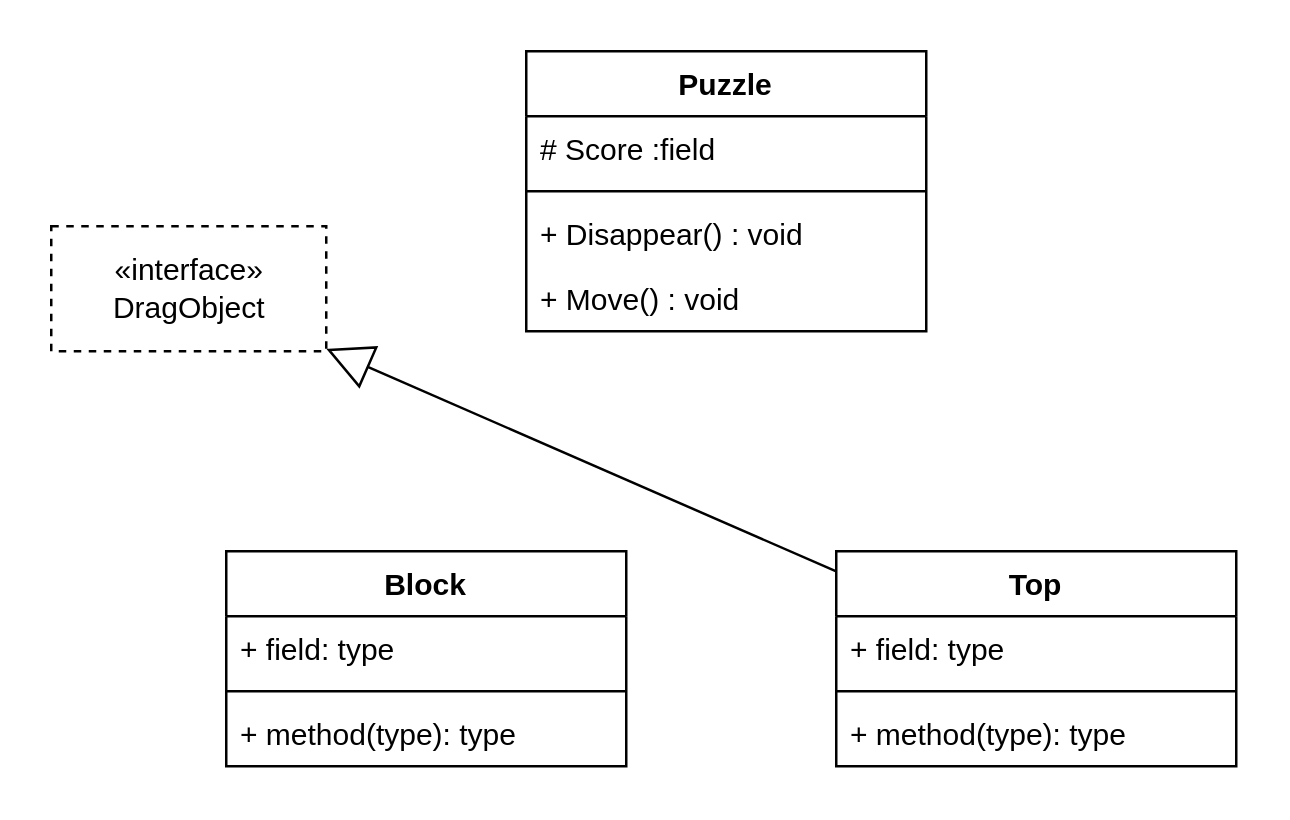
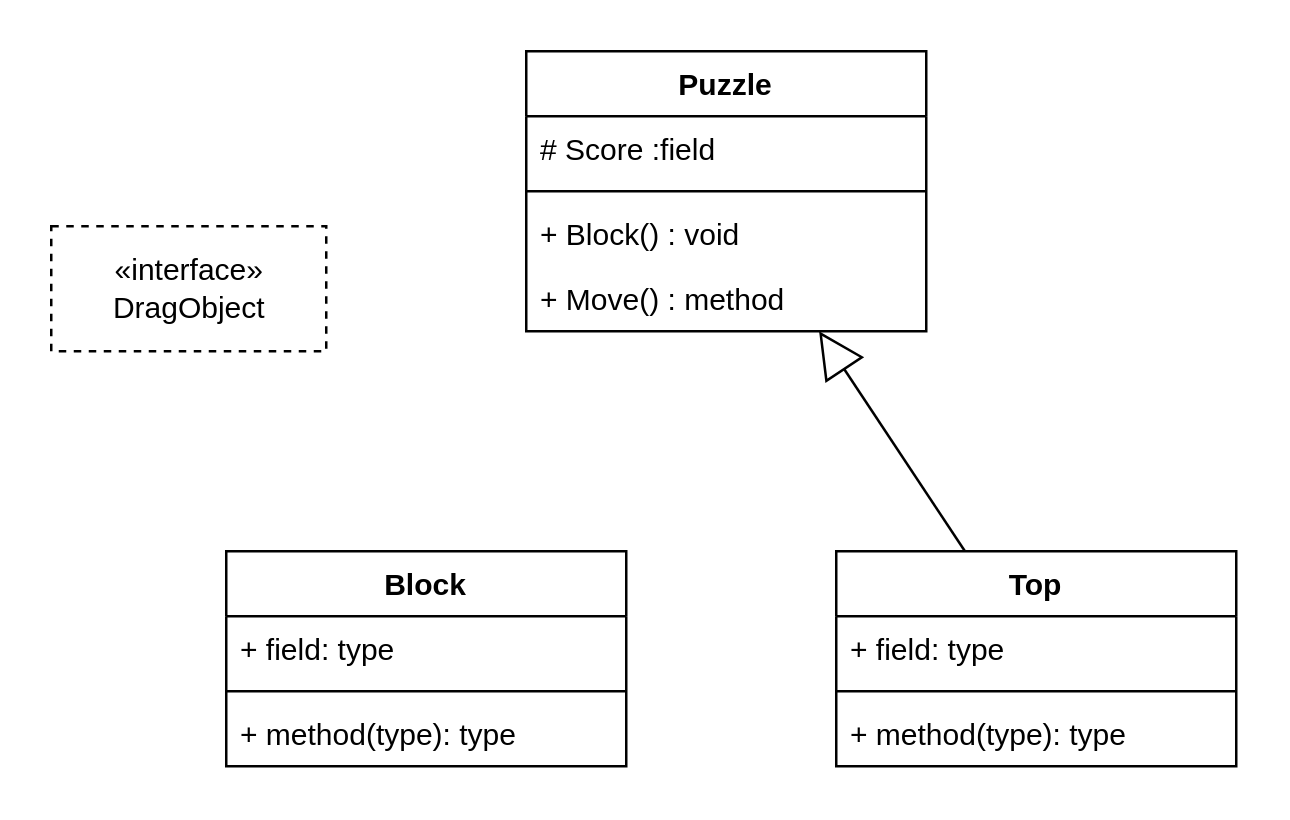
(685, 235) -> (651, 235)
(647, 300) -> (667, 300)
(602, 469) -> (905, 460)
